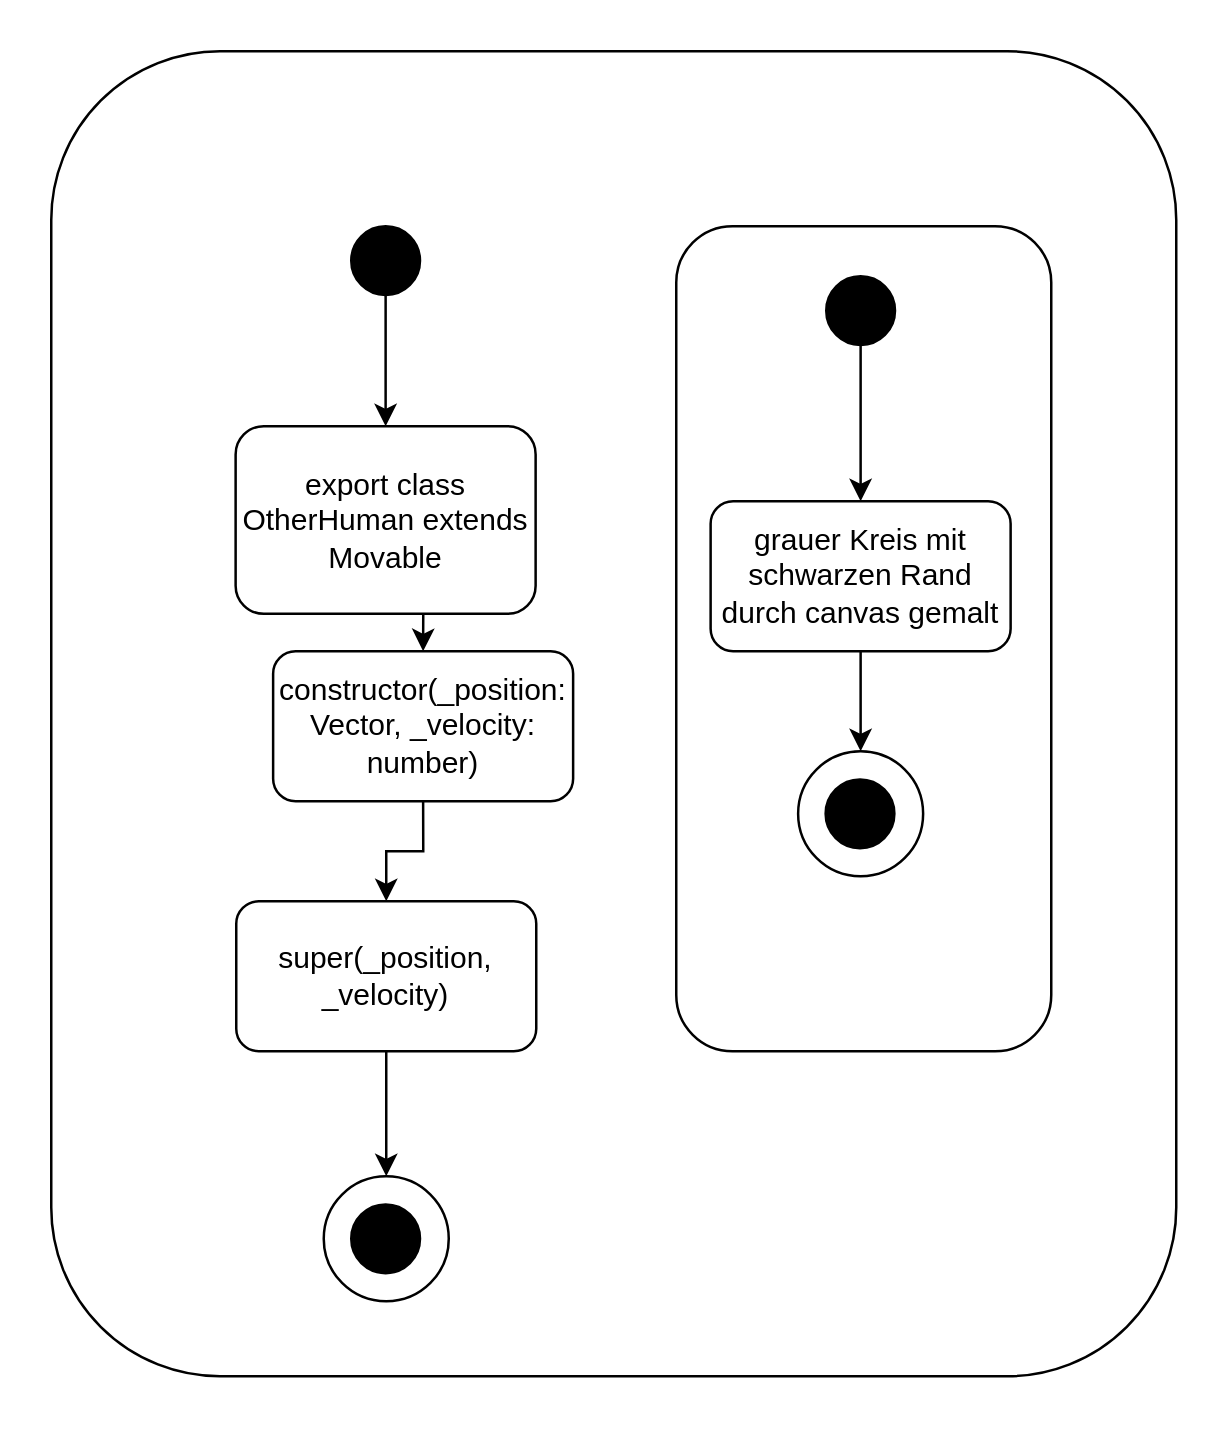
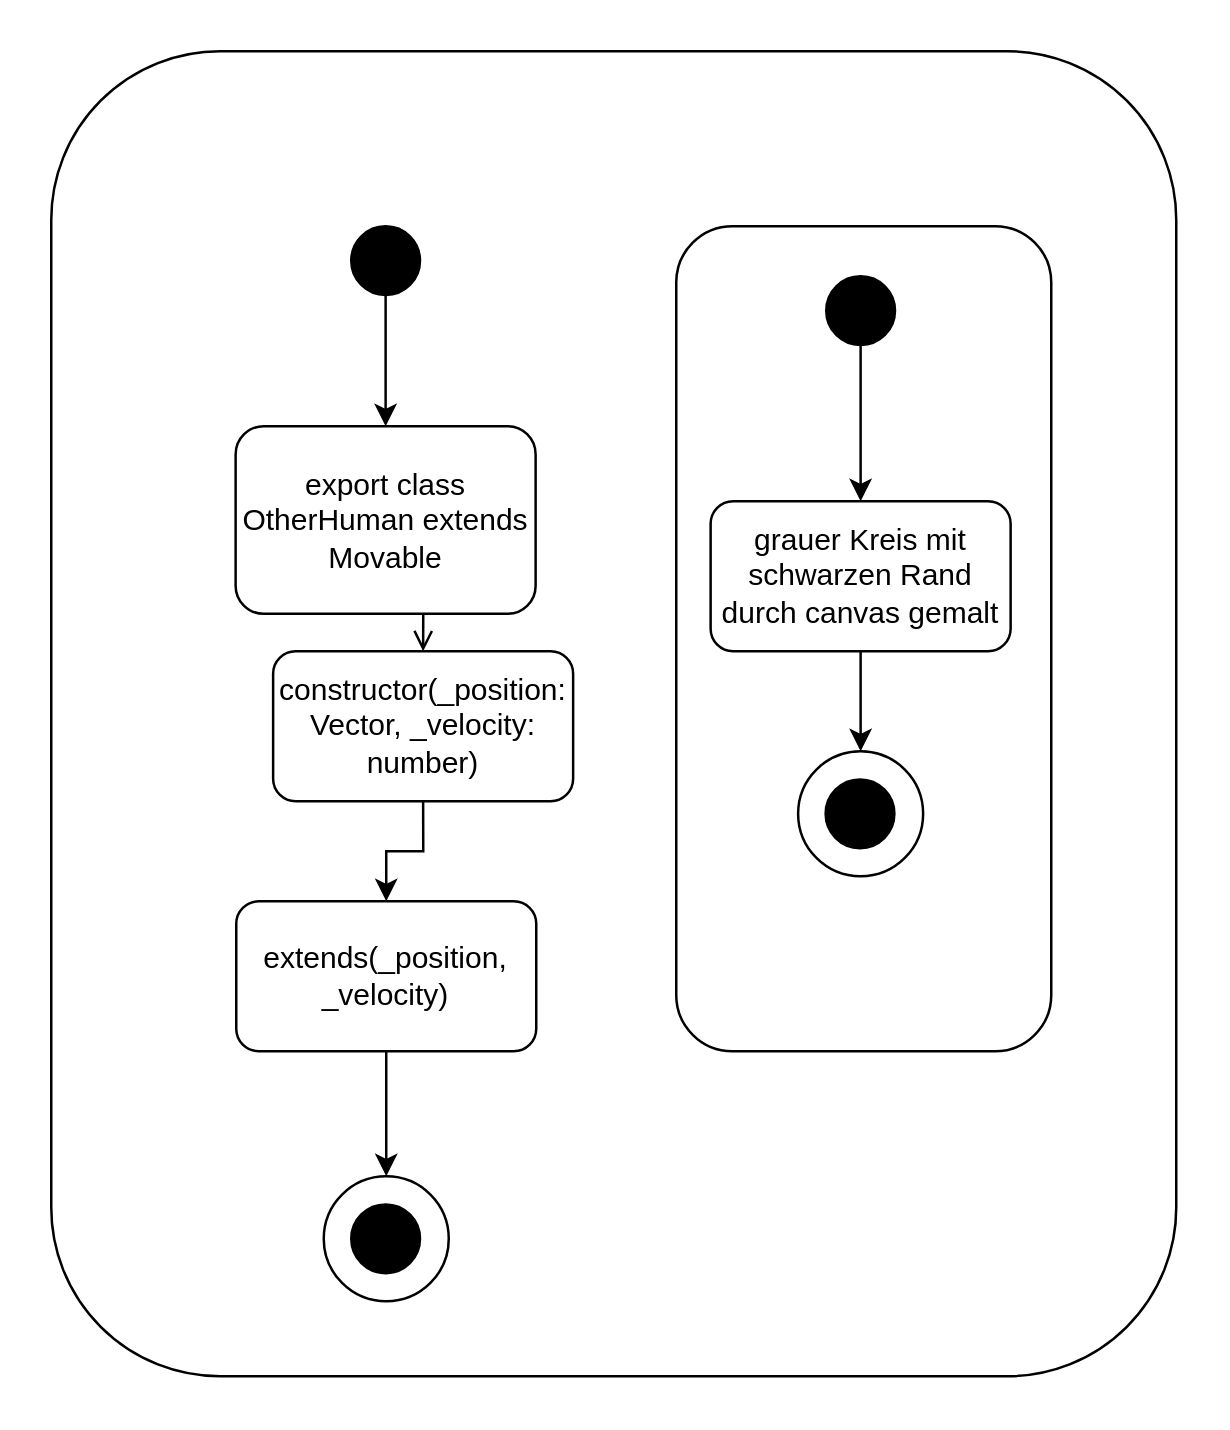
(423, 633) -> (423, 636)
(386, 976) -> (386, 976)
